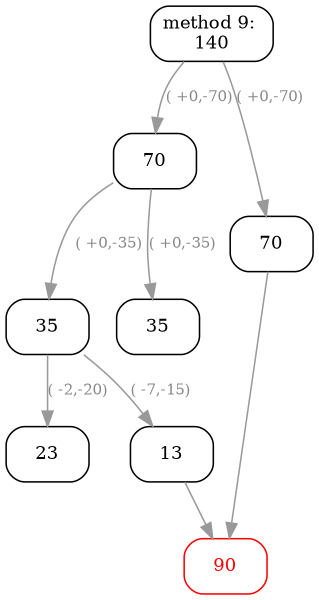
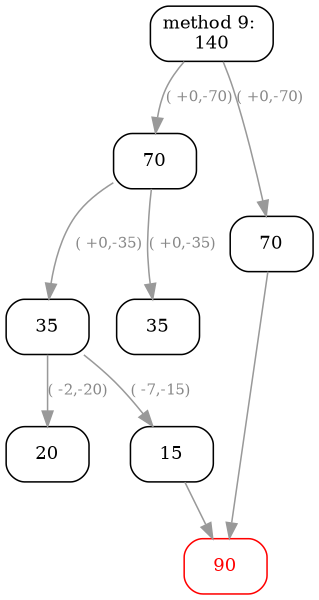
(48, 454) -> (48, 454)
(172, 454) -> (172, 454)
